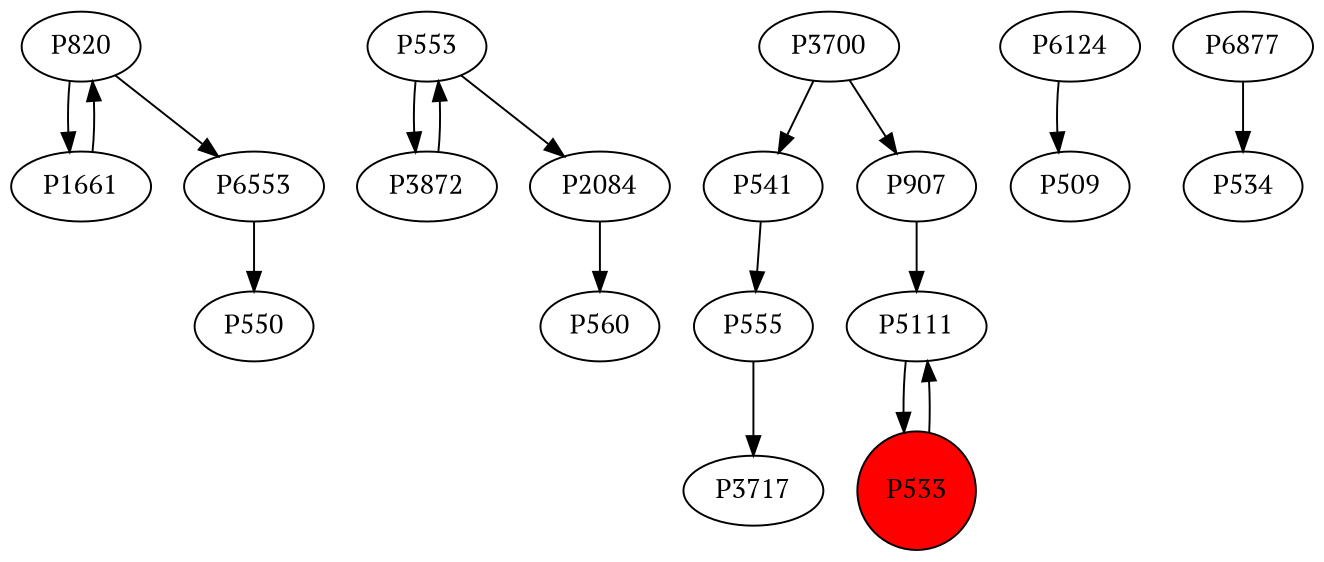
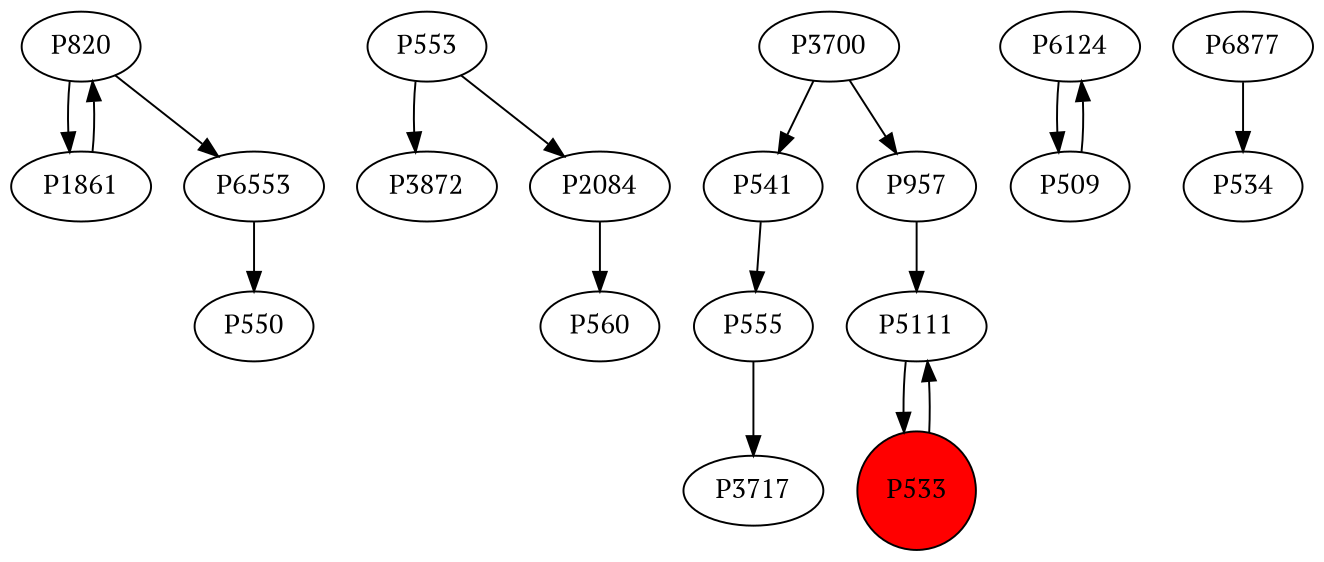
(440, 127) -> none
none -> (1083, 127)
(81, 187) -> (81, 187)
(917, 187) -> (917, 187)
